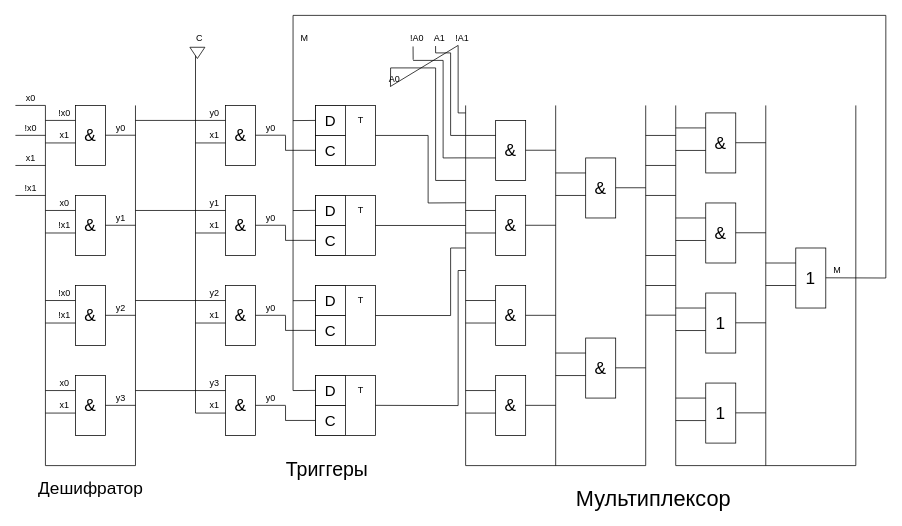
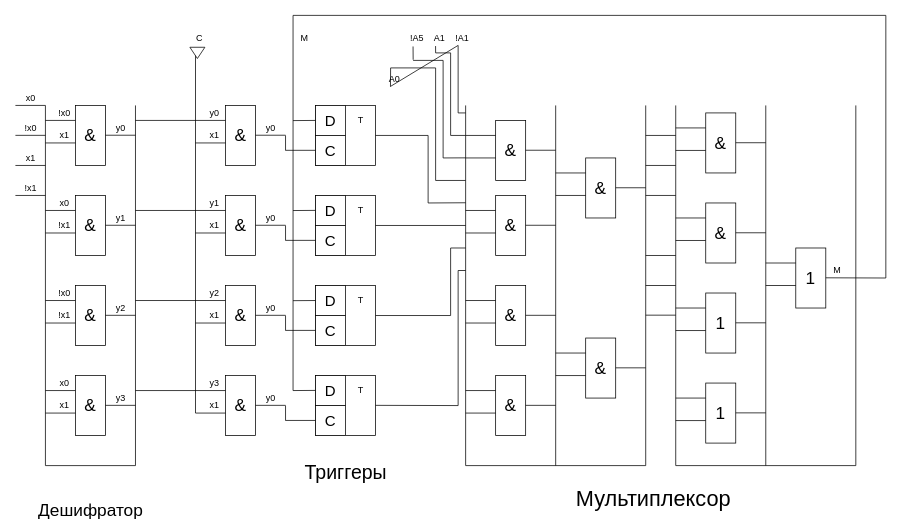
(417, 38) -> (417, 38)
(327, 469) -> (345, 473)
(90, 488) -> (90, 510)
